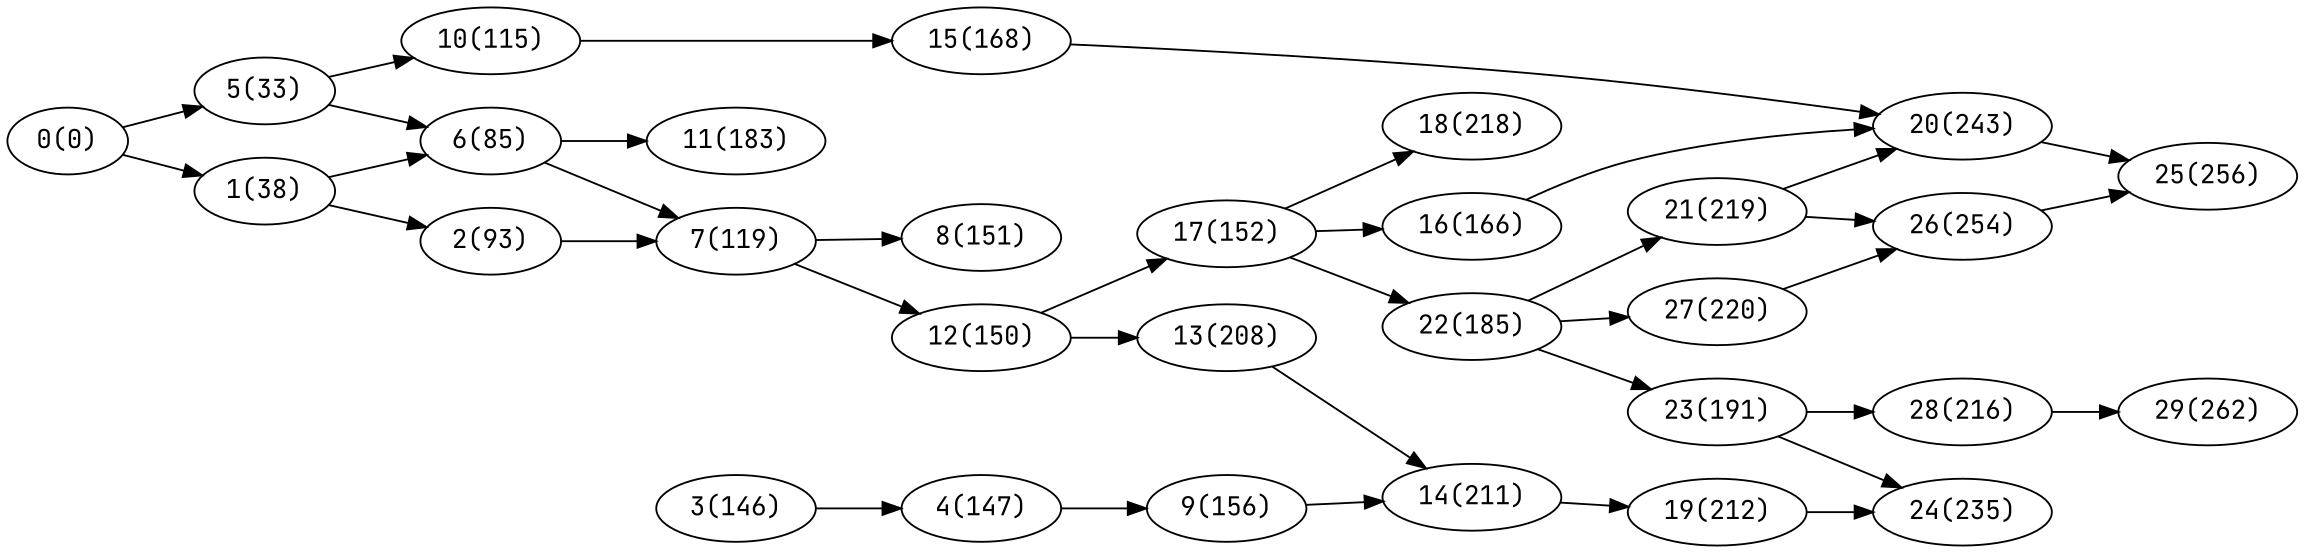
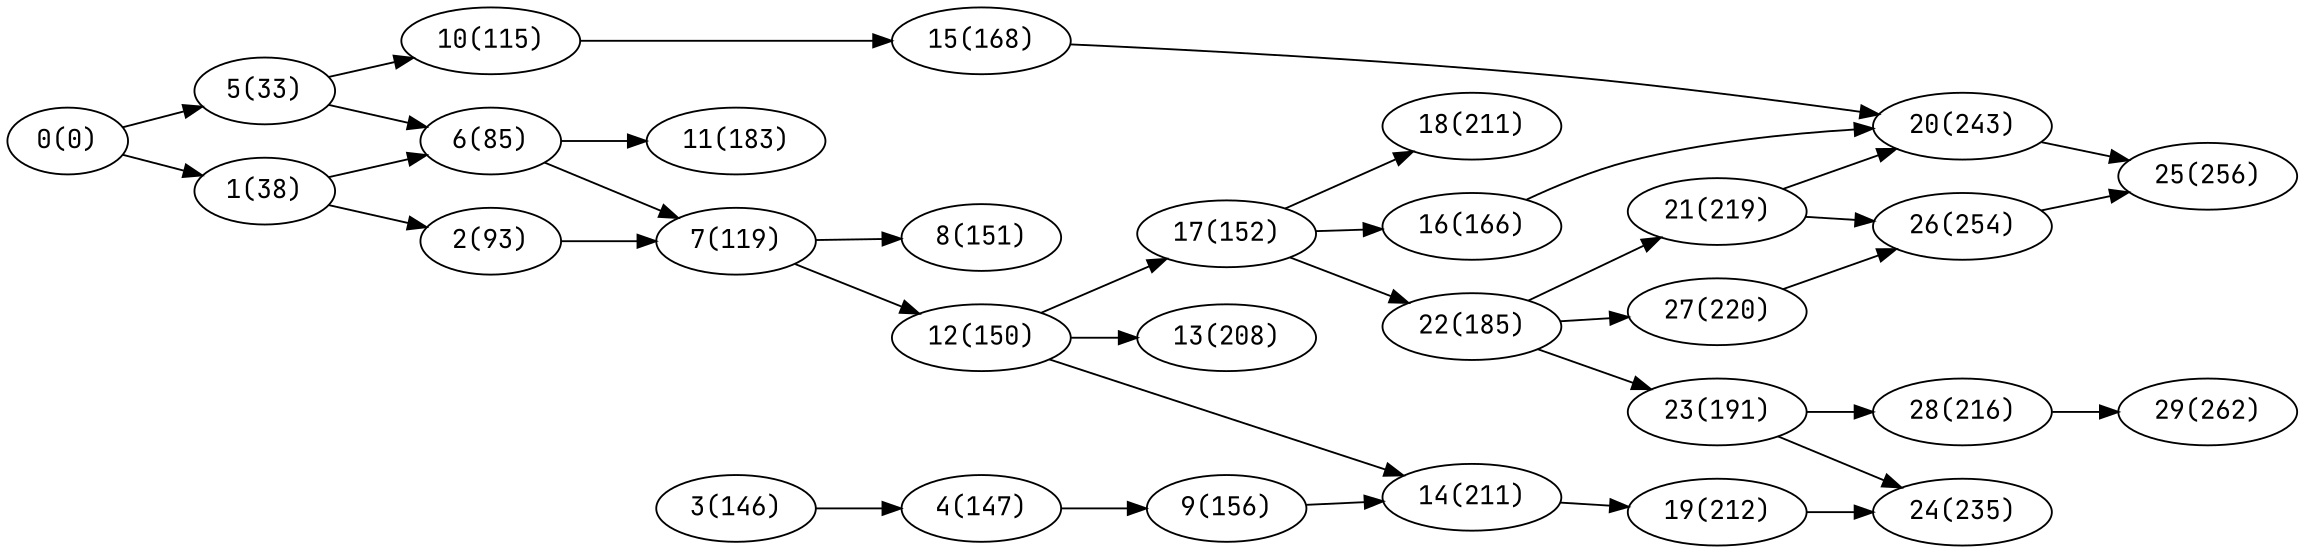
(1472, 126) -> (1472, 126)
(1341, 412) -> (1217, 414)
